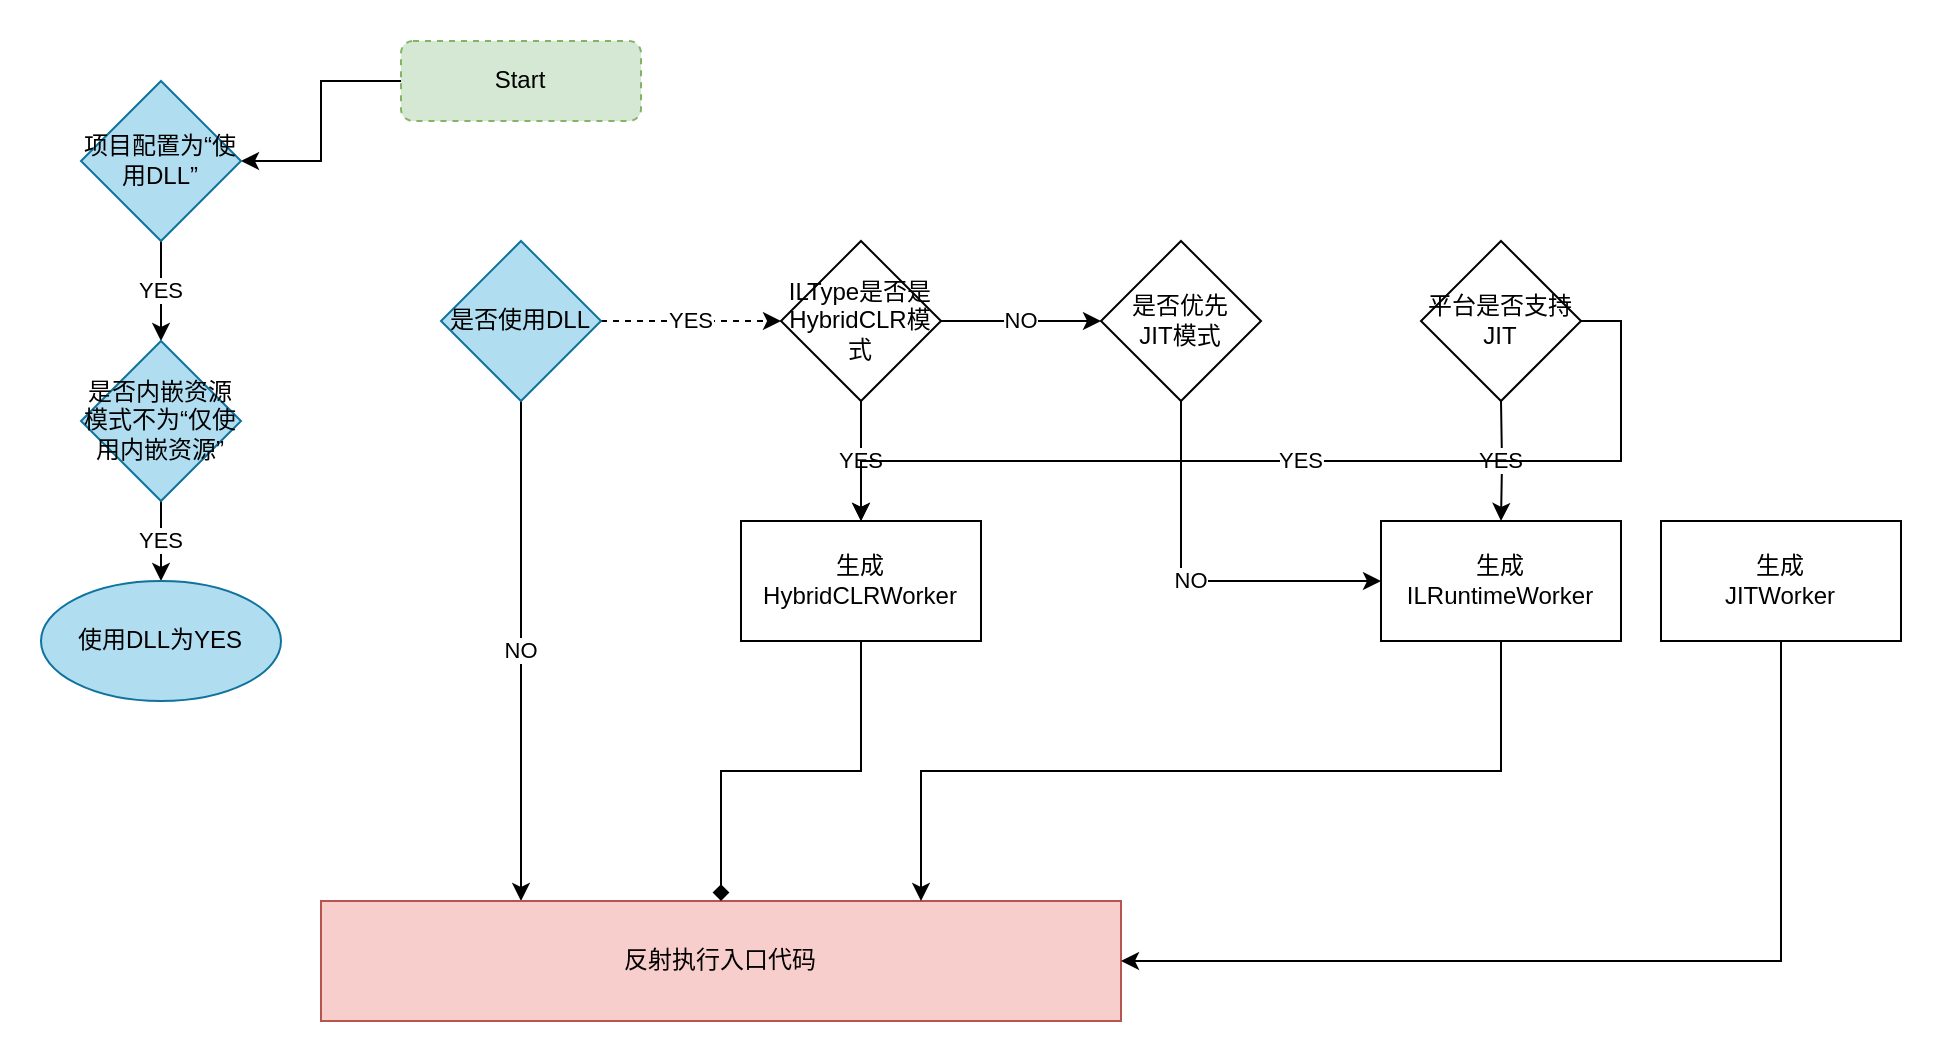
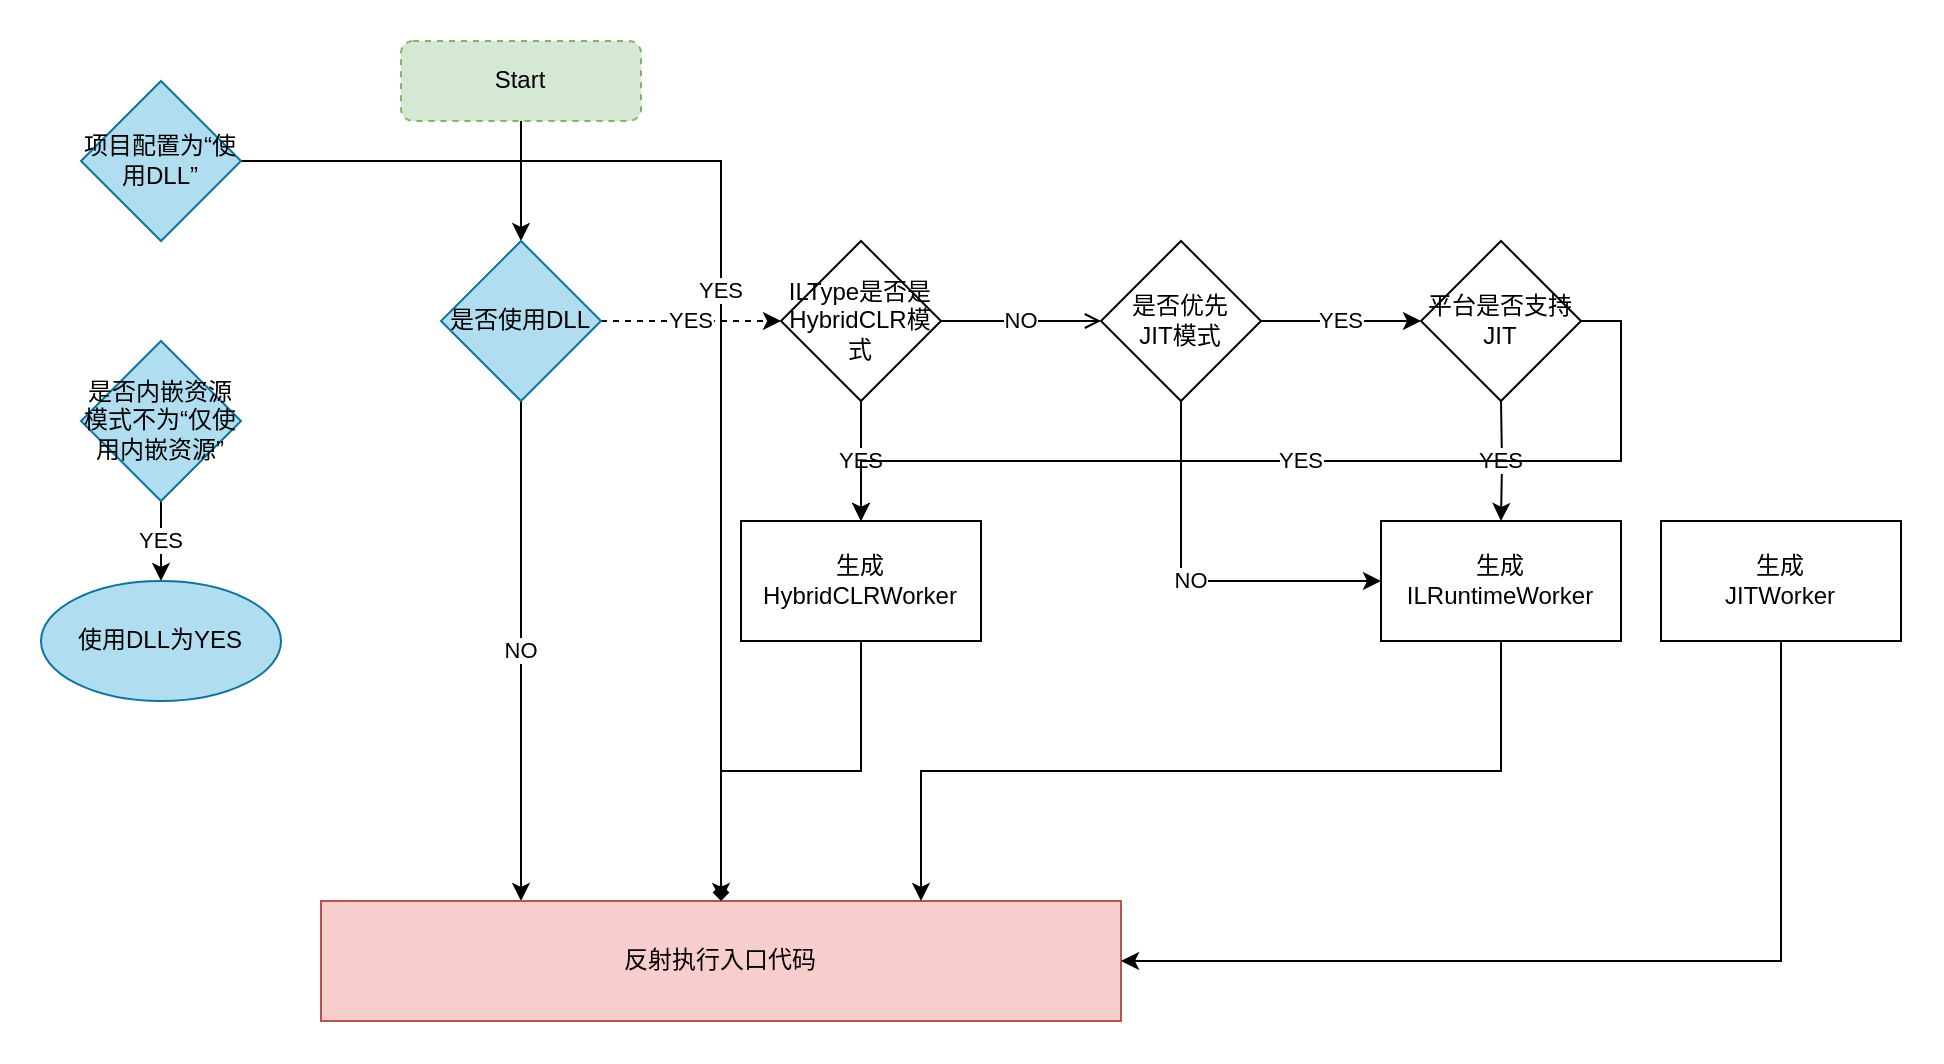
(323, 81) -> (521, 174)
(161, 284) -> (721, 266)
(1086, 321) -> (1088, 321)
none -> (1334, 321)
